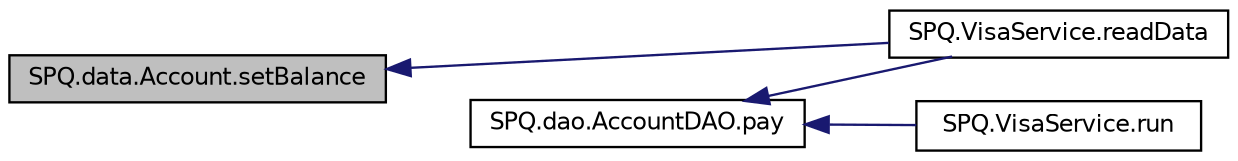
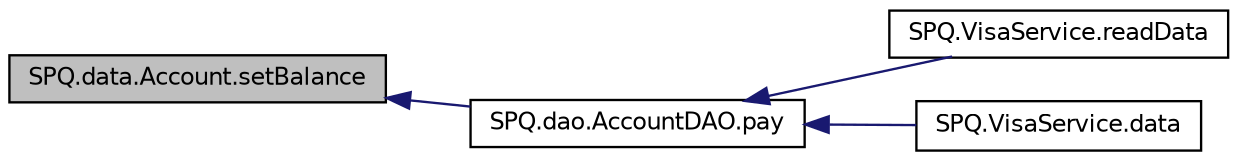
(650, 55) -> (440, 103)
(1059, 126) -> (1059, 126)
